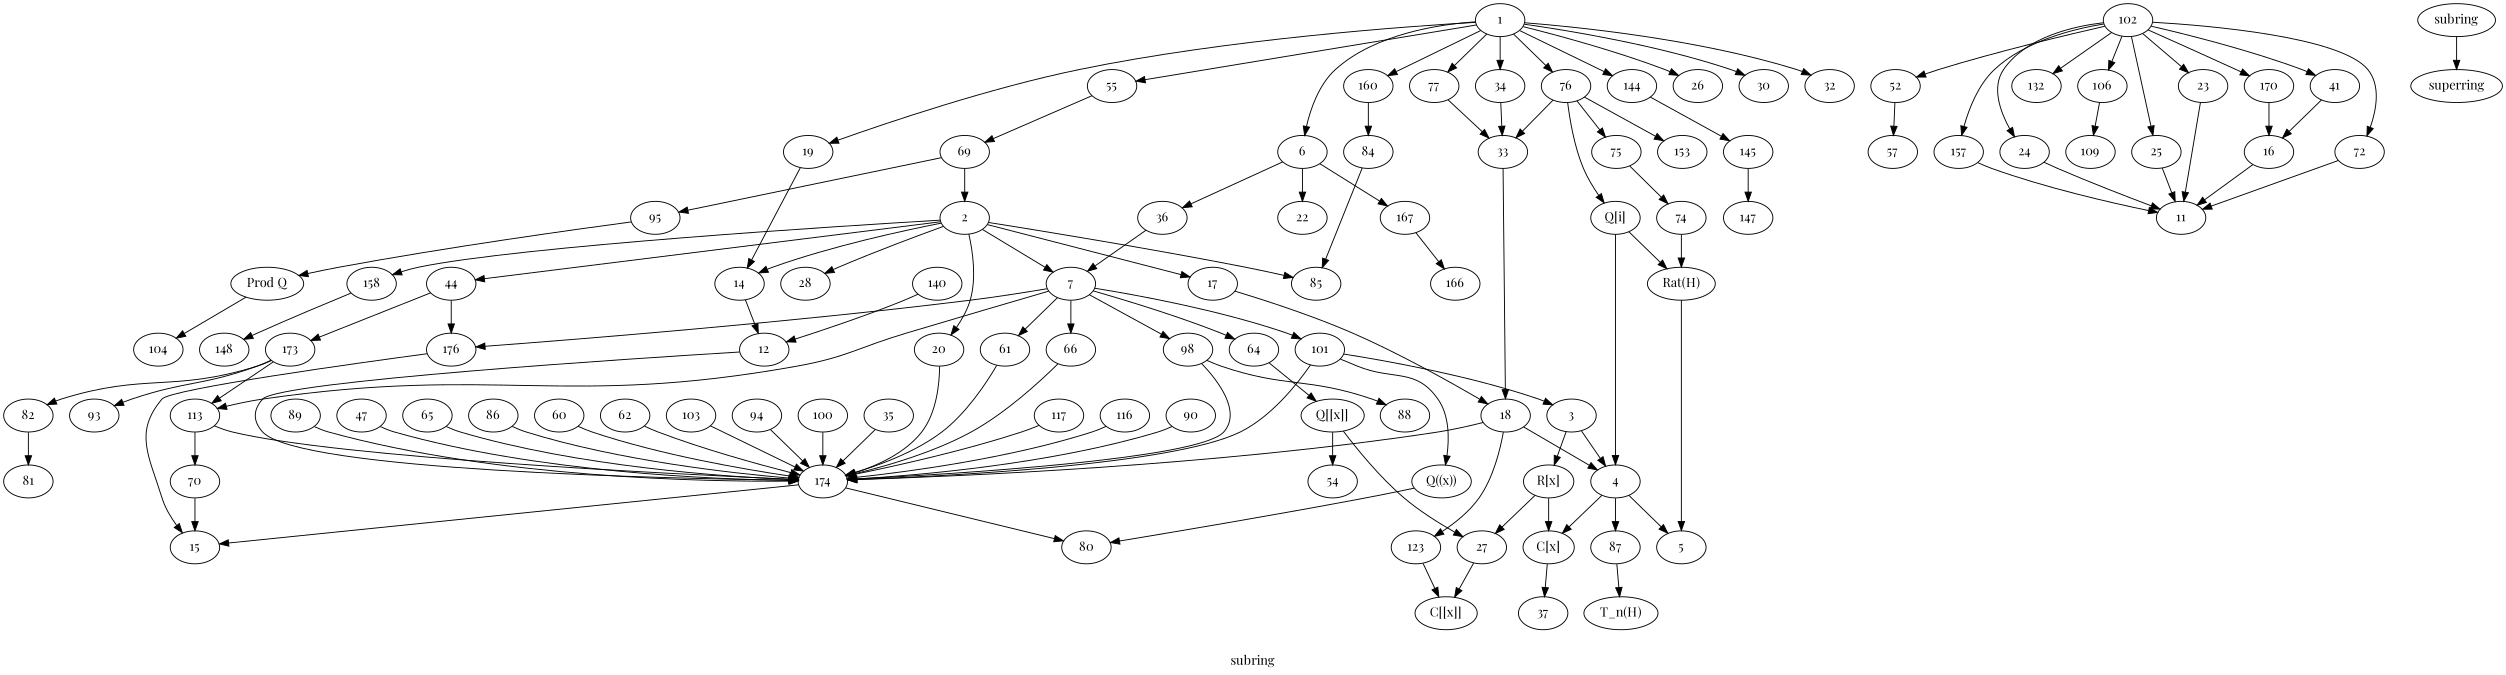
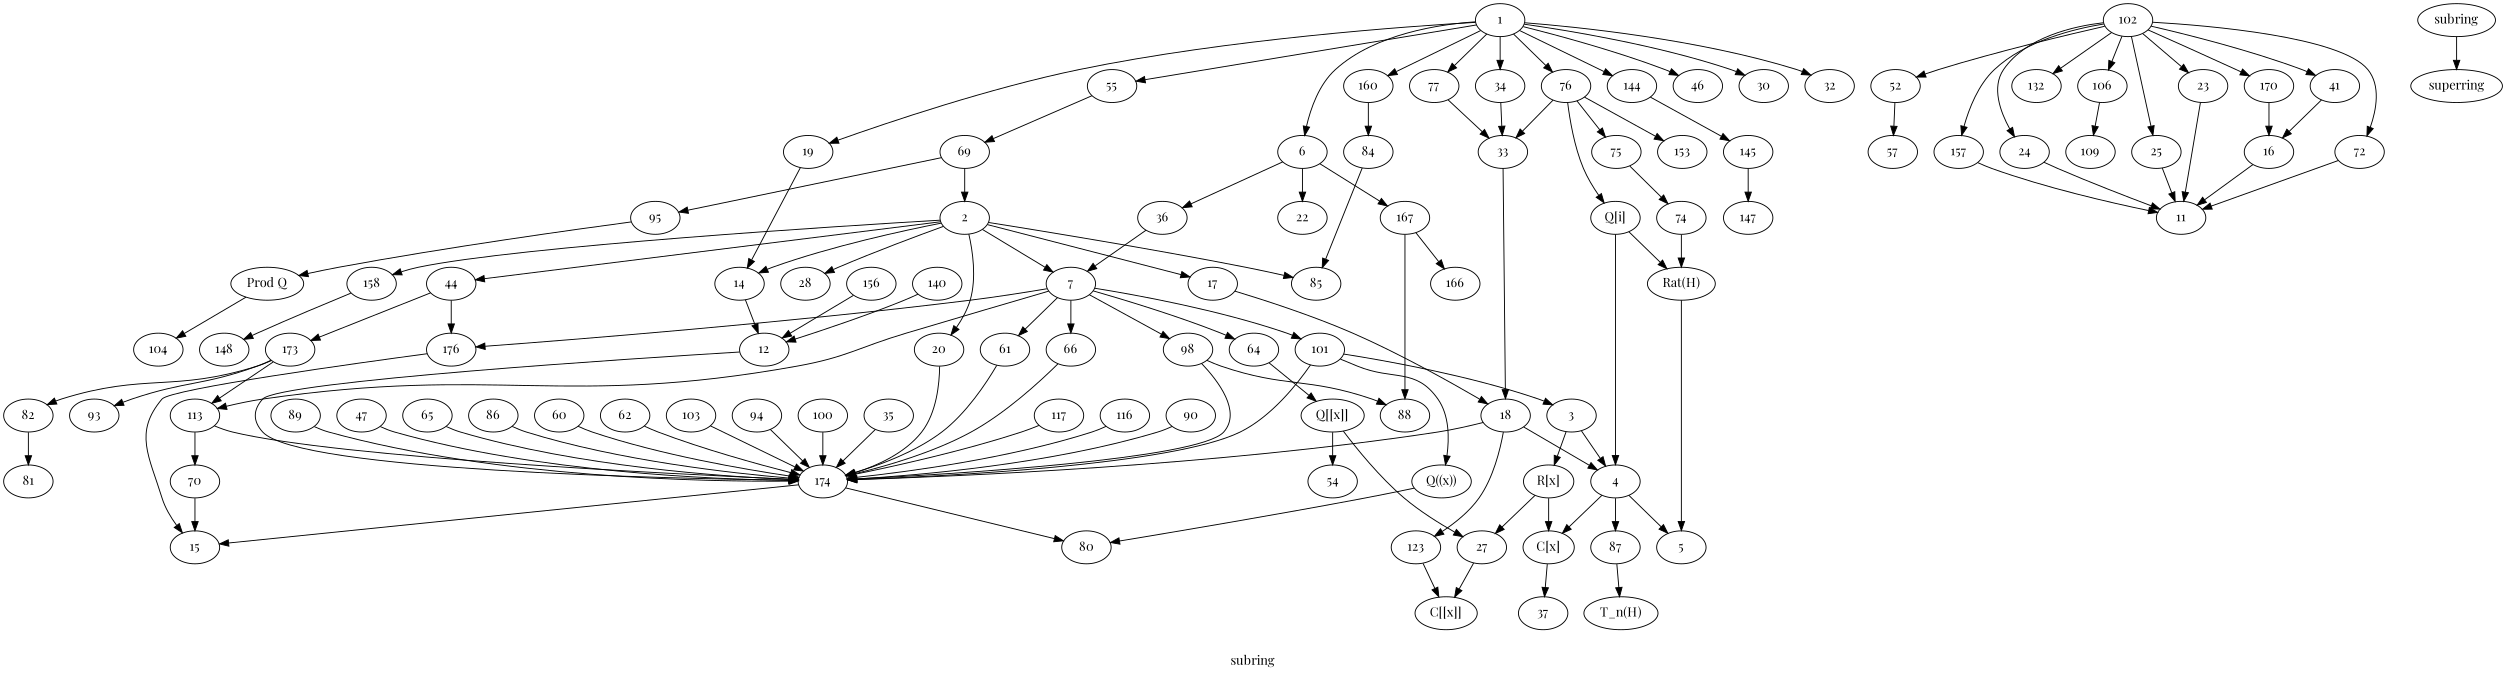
(1698, 86) -> (1698, 86)
none -> (871, 284)
none -> (1405, 312)
